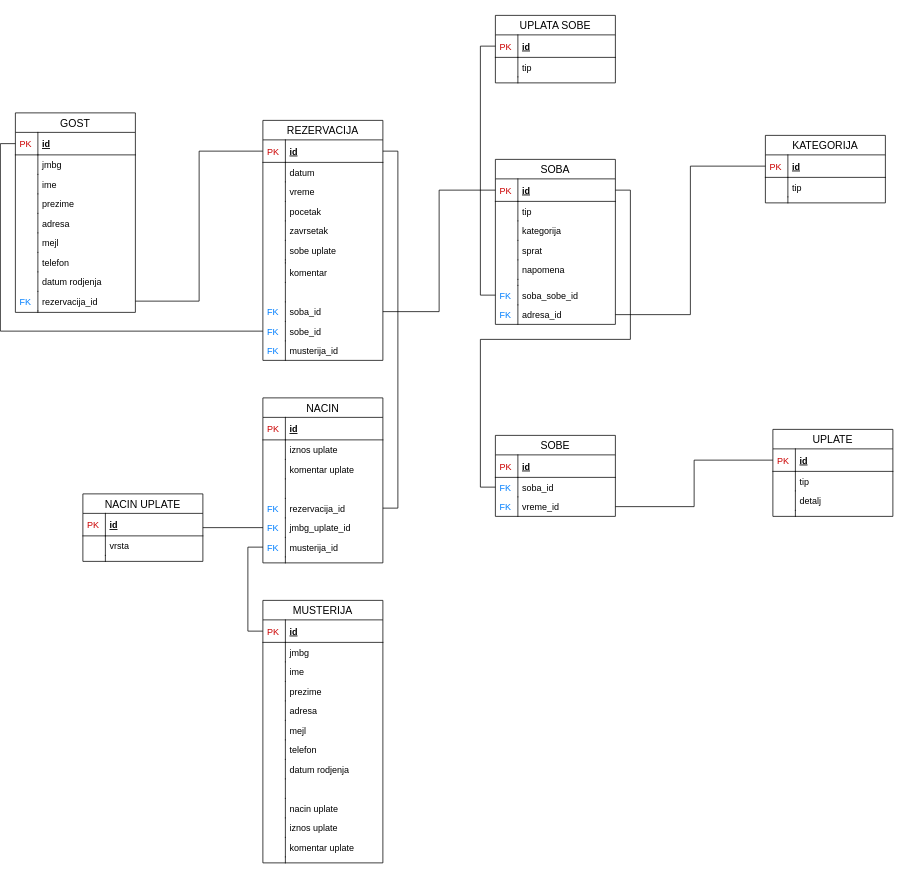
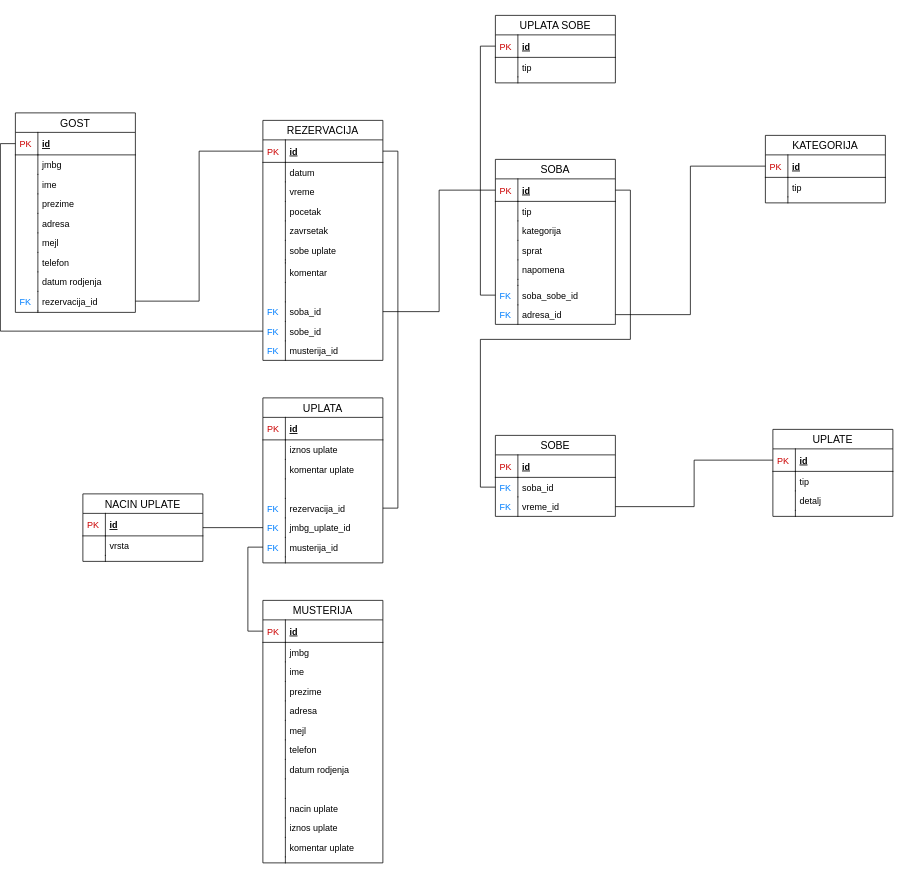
(323, 408) -> (323, 408)
